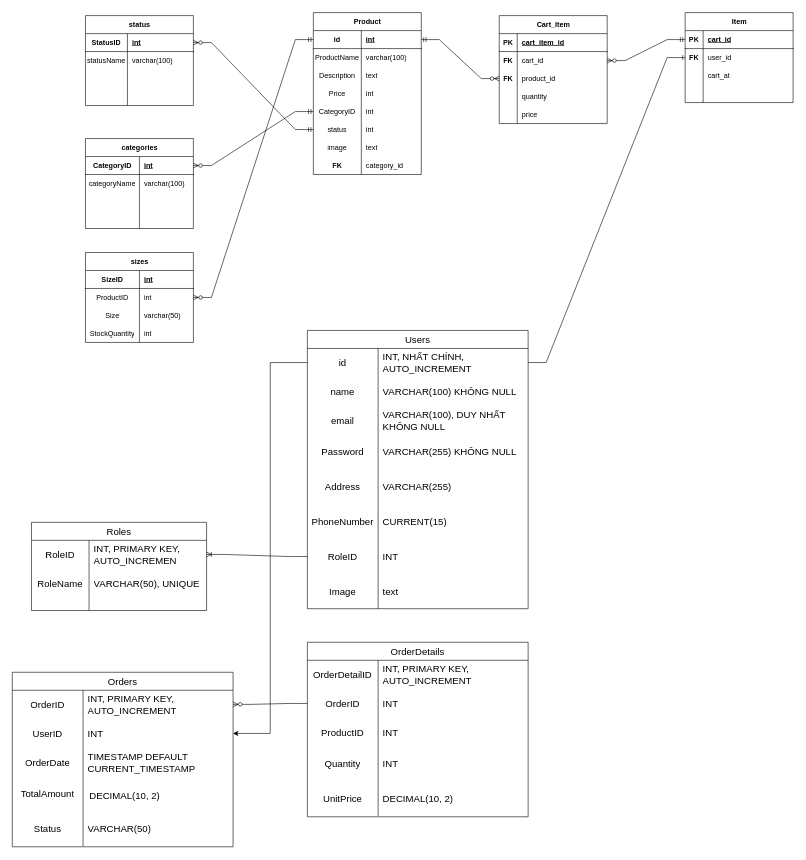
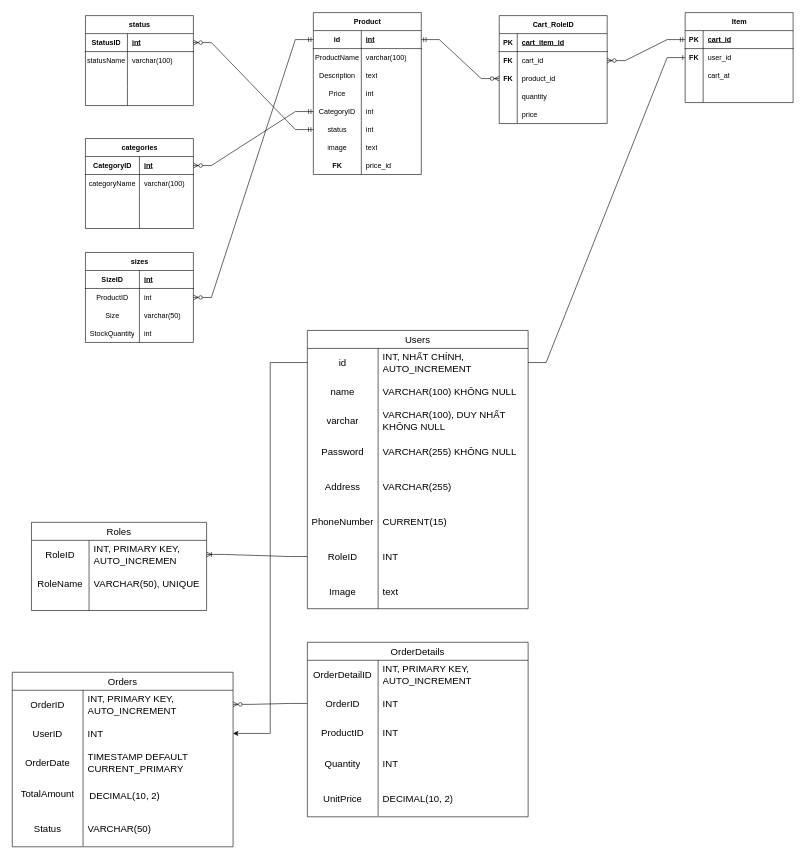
(554, 24) -> (554, 24)
(388, 165) -> (381, 165)
(343, 421) -> (343, 421)
(161, 763) -> (161, 763)
